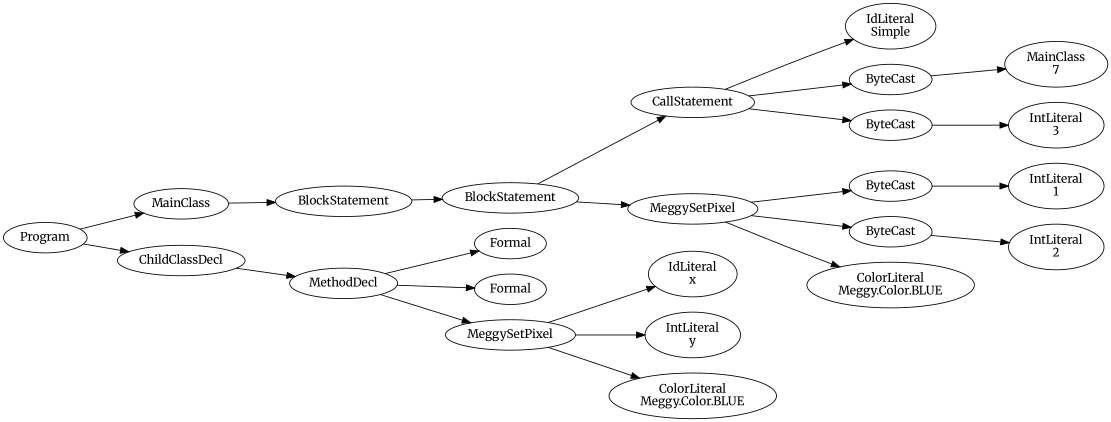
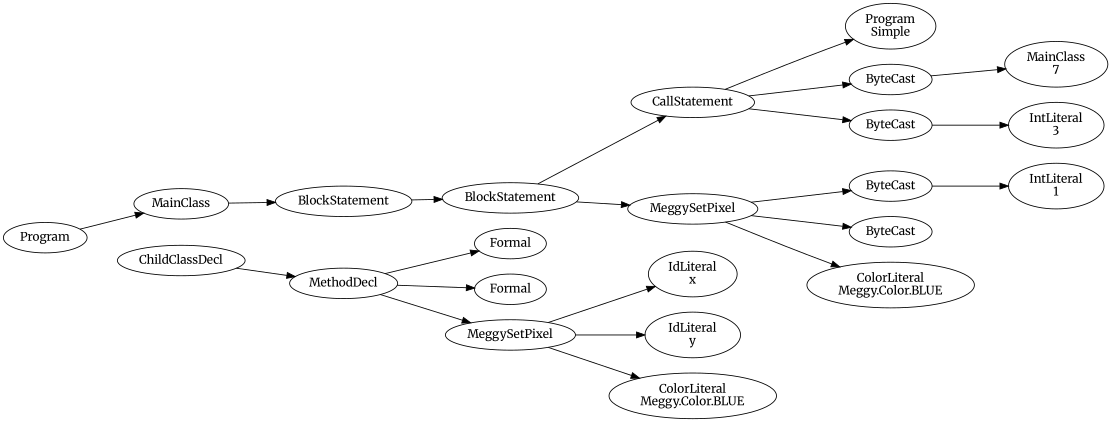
(891, 26) -> (891, 26)
(102, 247) -> none
(1056, 247) -> none
(693, 335) -> (693, 335)
